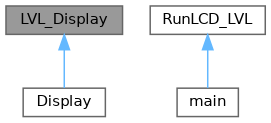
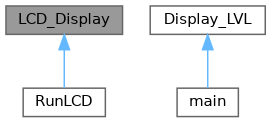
(64, 20) -> (64, 20)
(208, 20) -> (208, 20)
(64, 102) -> (64, 102)
